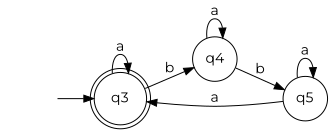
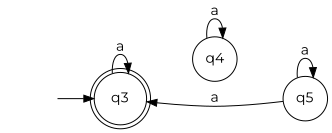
(255, 77) -> none
(165, 80) -> none
